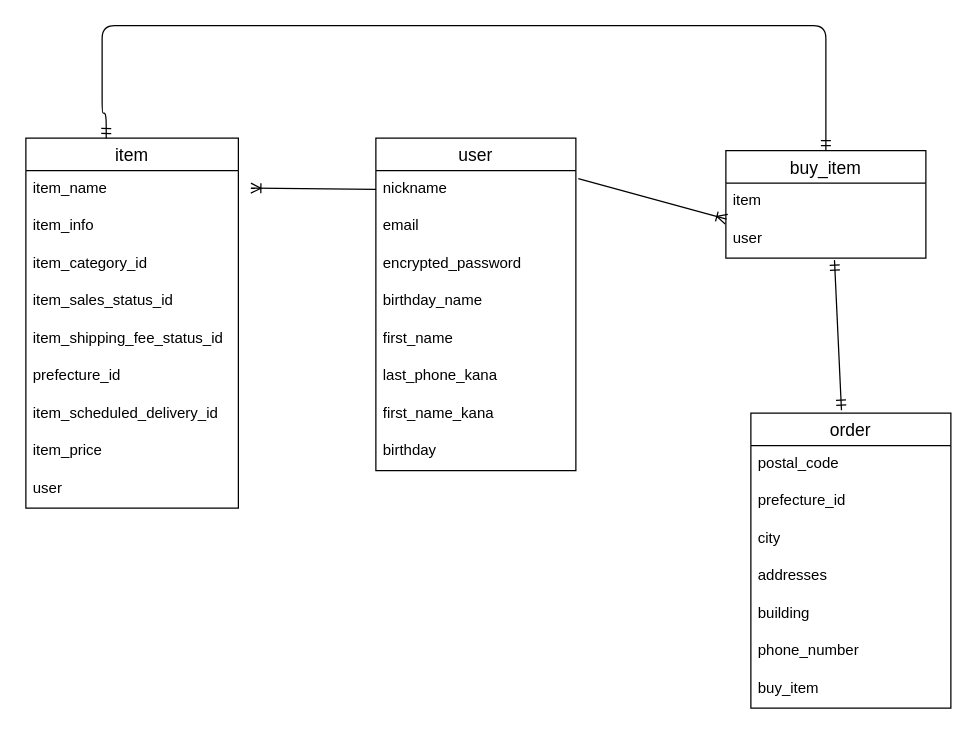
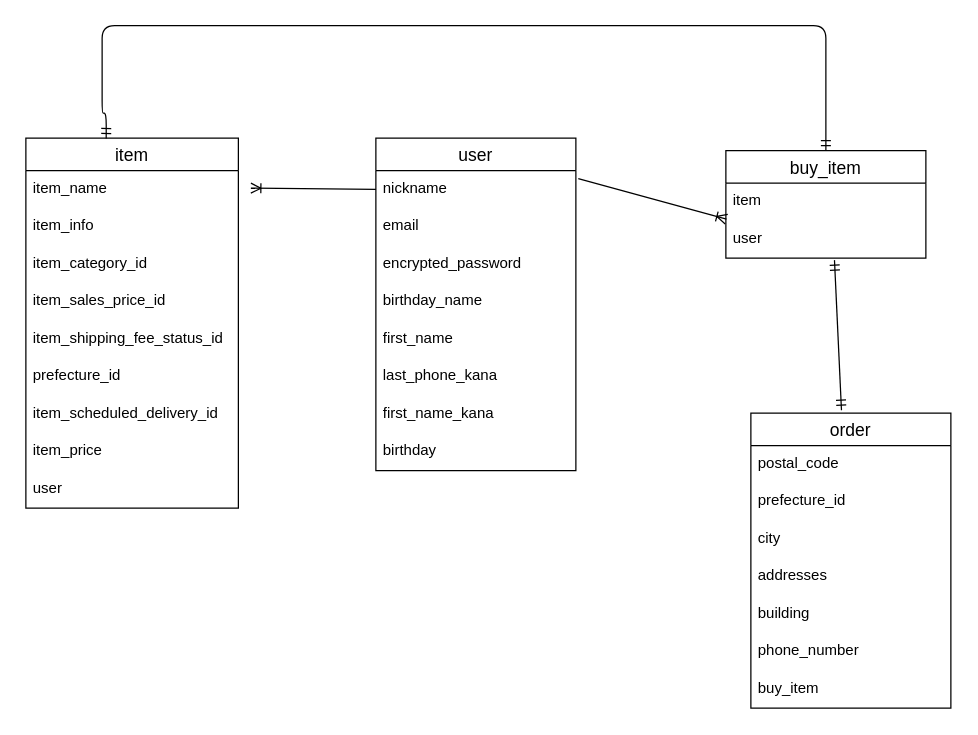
(111, 300) -> (105, 300)
